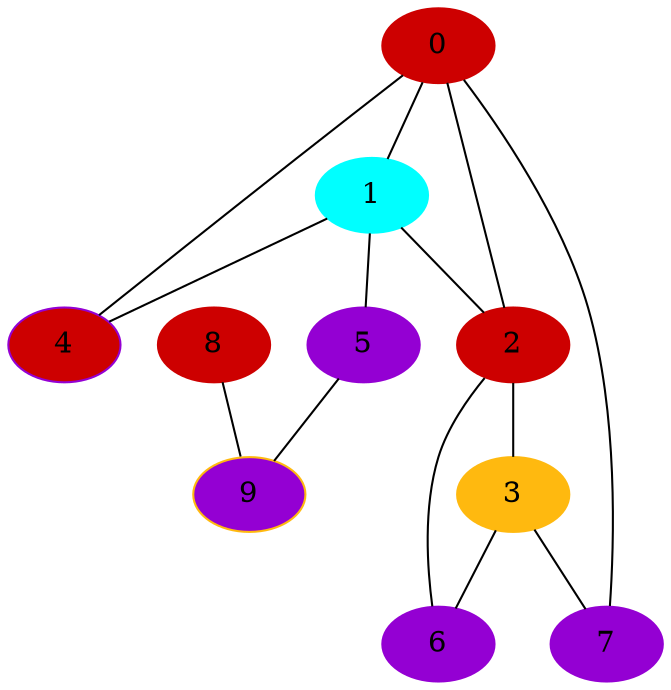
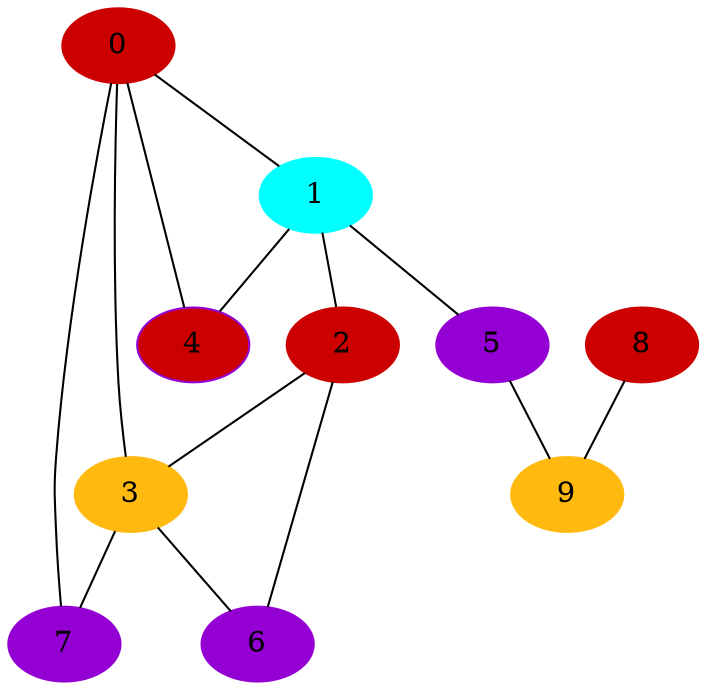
(476, 195) -> (115, 271)
(249, 495) -> (567, 495)
